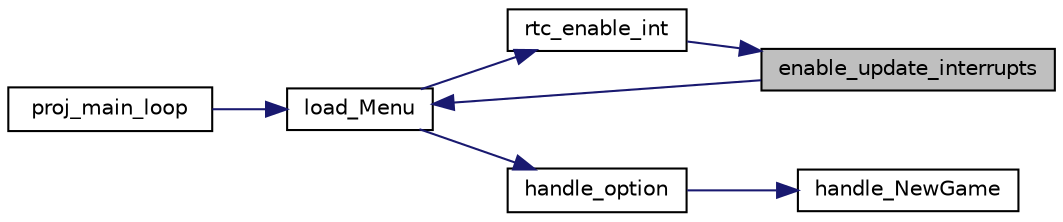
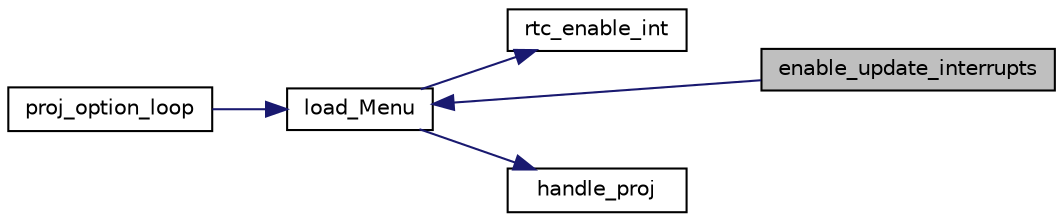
(713, 45) -> none
(110, 109) -> (110, 109)
(597, 190) -> (597, 190)
(908, 190) -> none
